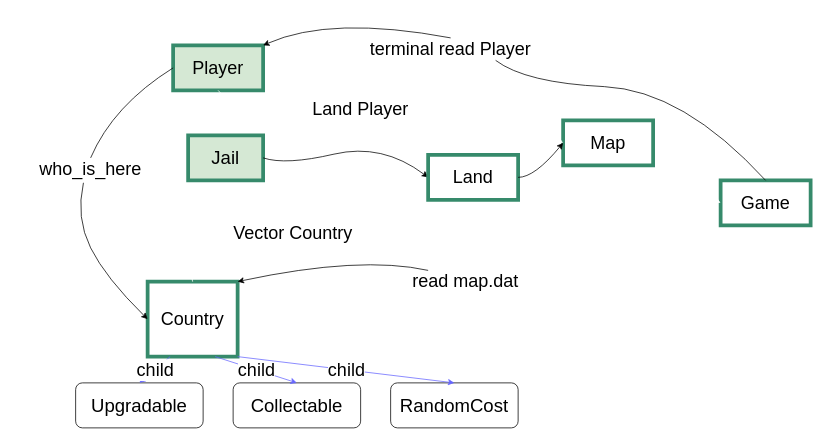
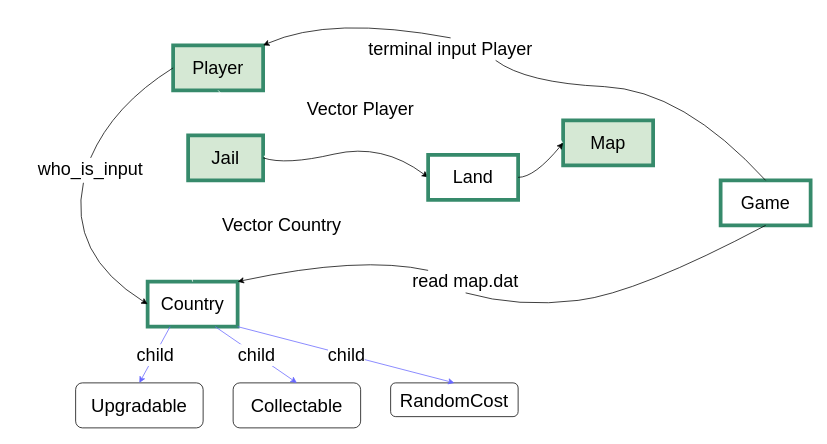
(450, 49) -> (450, 49)
(360, 109) -> (360, 109)
(608, 143) -> (608, 143)
(90, 169) -> (90, 169)
(716, 201) -> (563, 145)
(293, 233) -> (282, 225)
none -> (623, 289)
(192, 319) -> (192, 304)
(454, 405) -> (454, 400)
